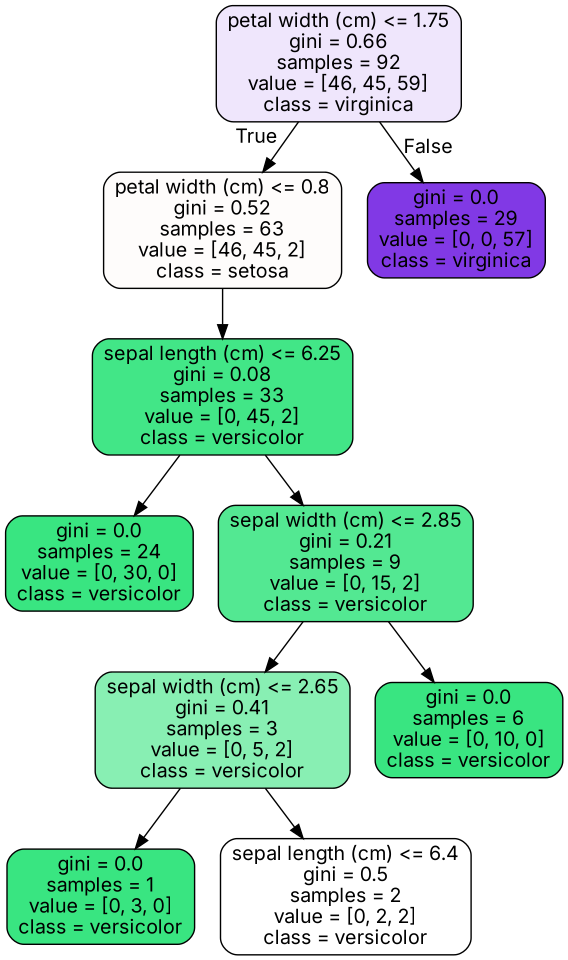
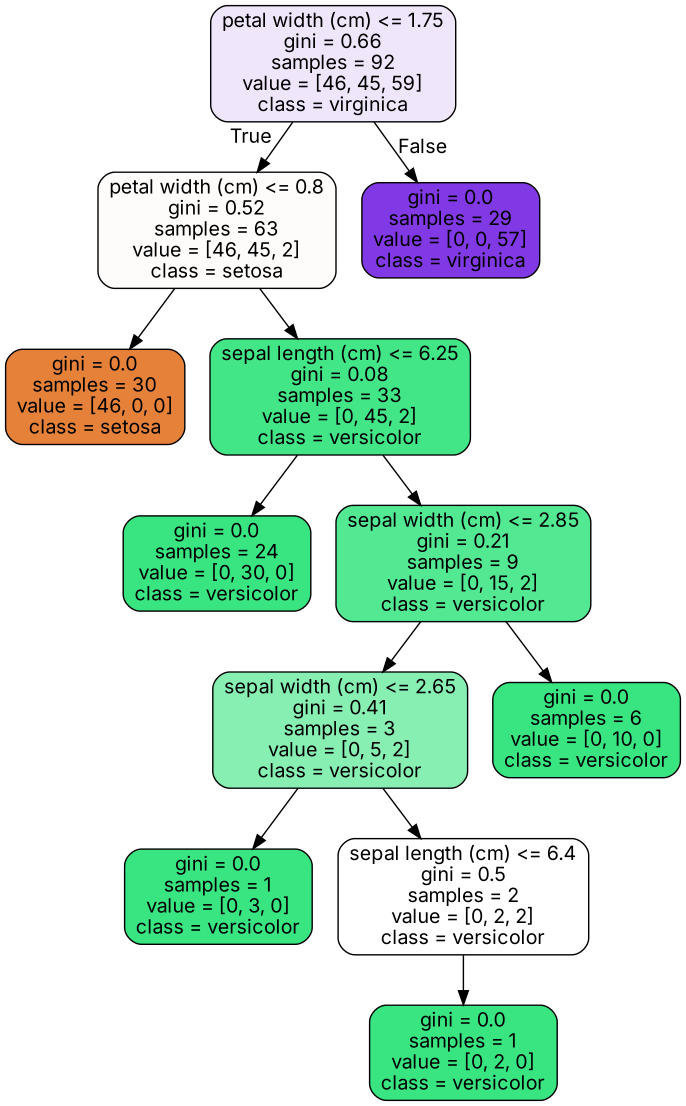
none -> (95, 397)
none -> (463, 1053)
